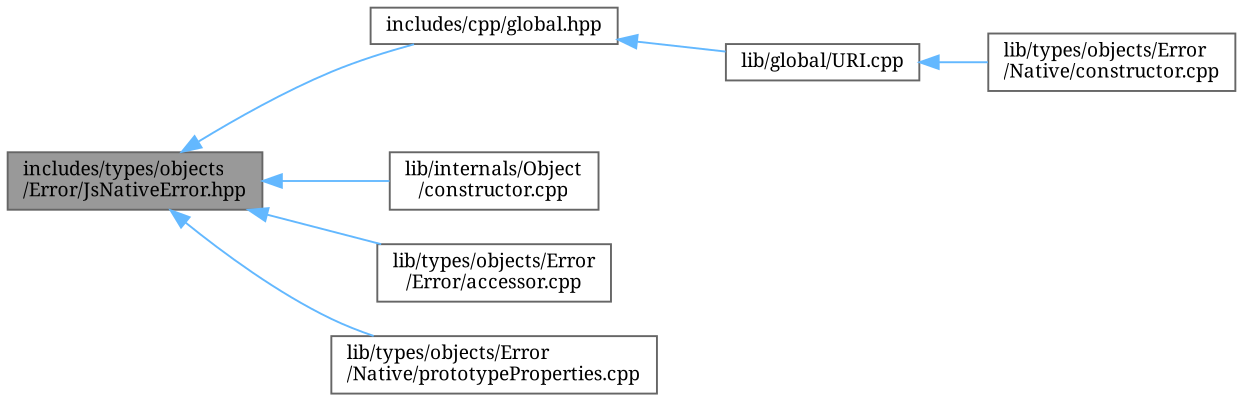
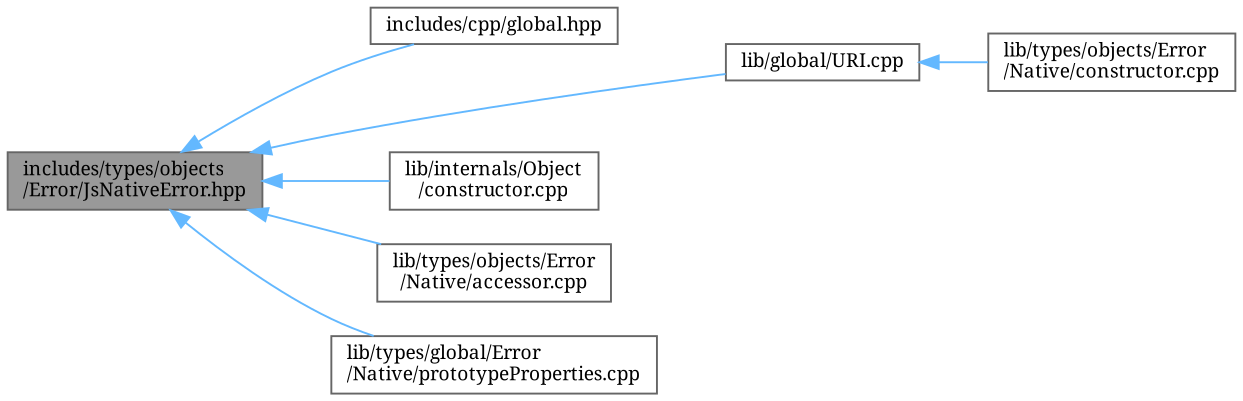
(681, 47) -> (497, 106)
(494, 273) -> (494, 273)
(494, 365) -> (494, 365)
